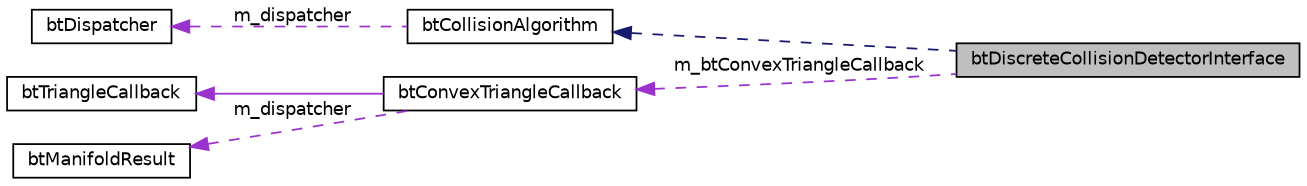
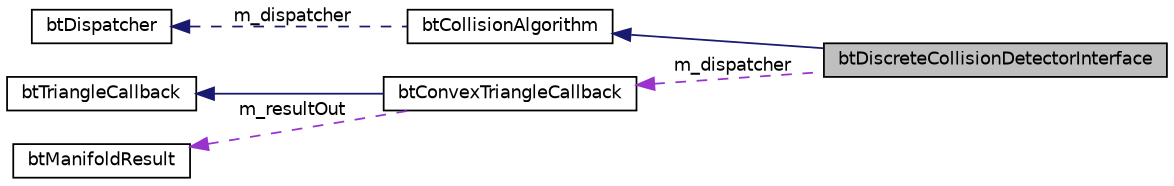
(298, 27) -> (298, 27)
(794, 42) -> (727, 42)
(797, 66) -> (730, 66)
(299, 94) -> (299, 94)
(290, 111) -> (290, 111)
